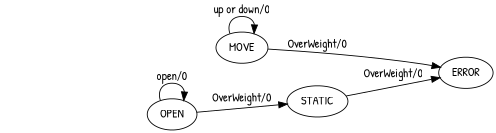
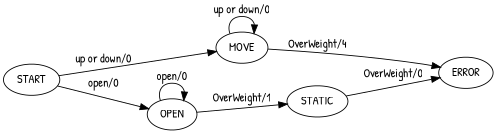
(317, 45) -> (317, 45)
none -> (32, 80)
(242, 98) -> (242, 98)
